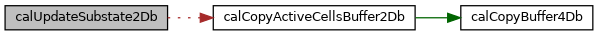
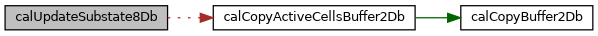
(86, 18) -> (86, 18)
(527, 18) -> (527, 18)
